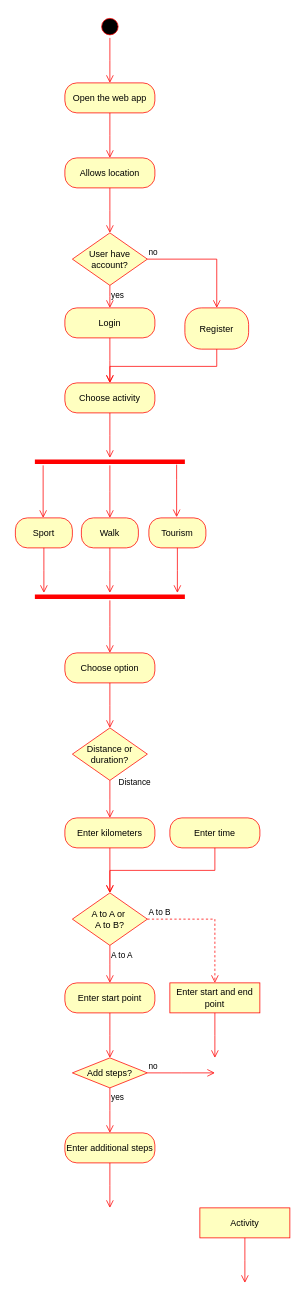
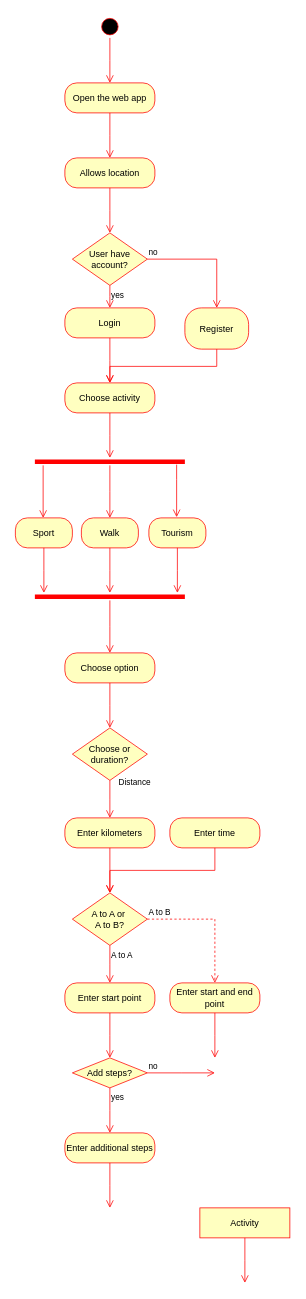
(110, 754) -> (110, 754)
(215, 998) -> (215, 998)
